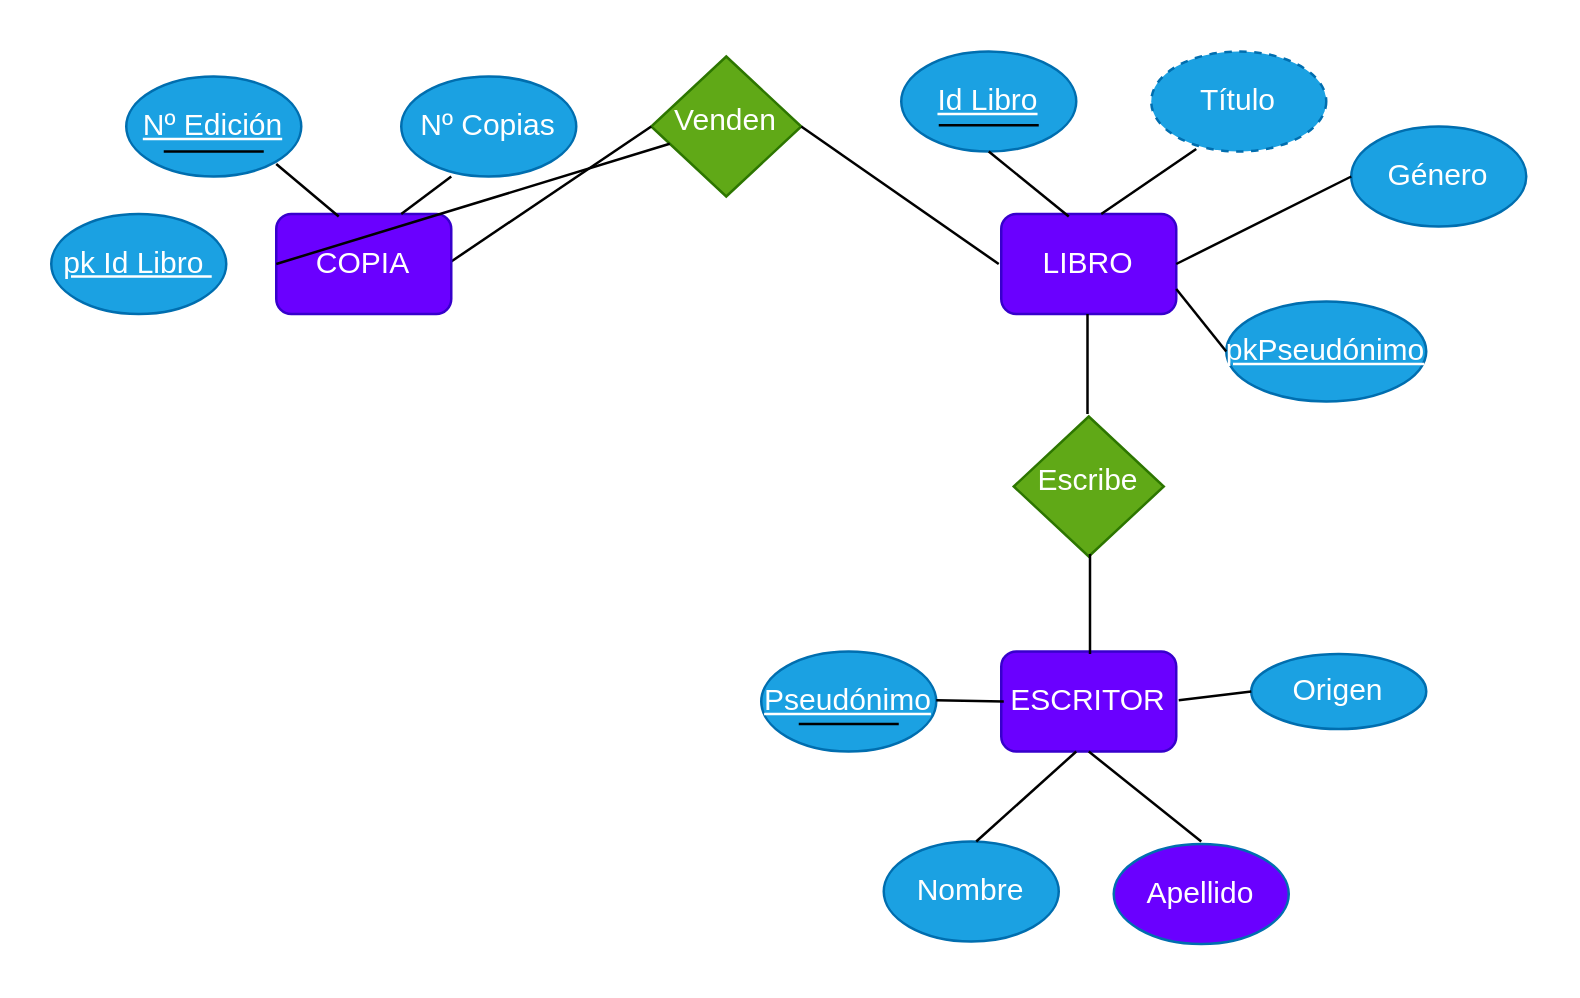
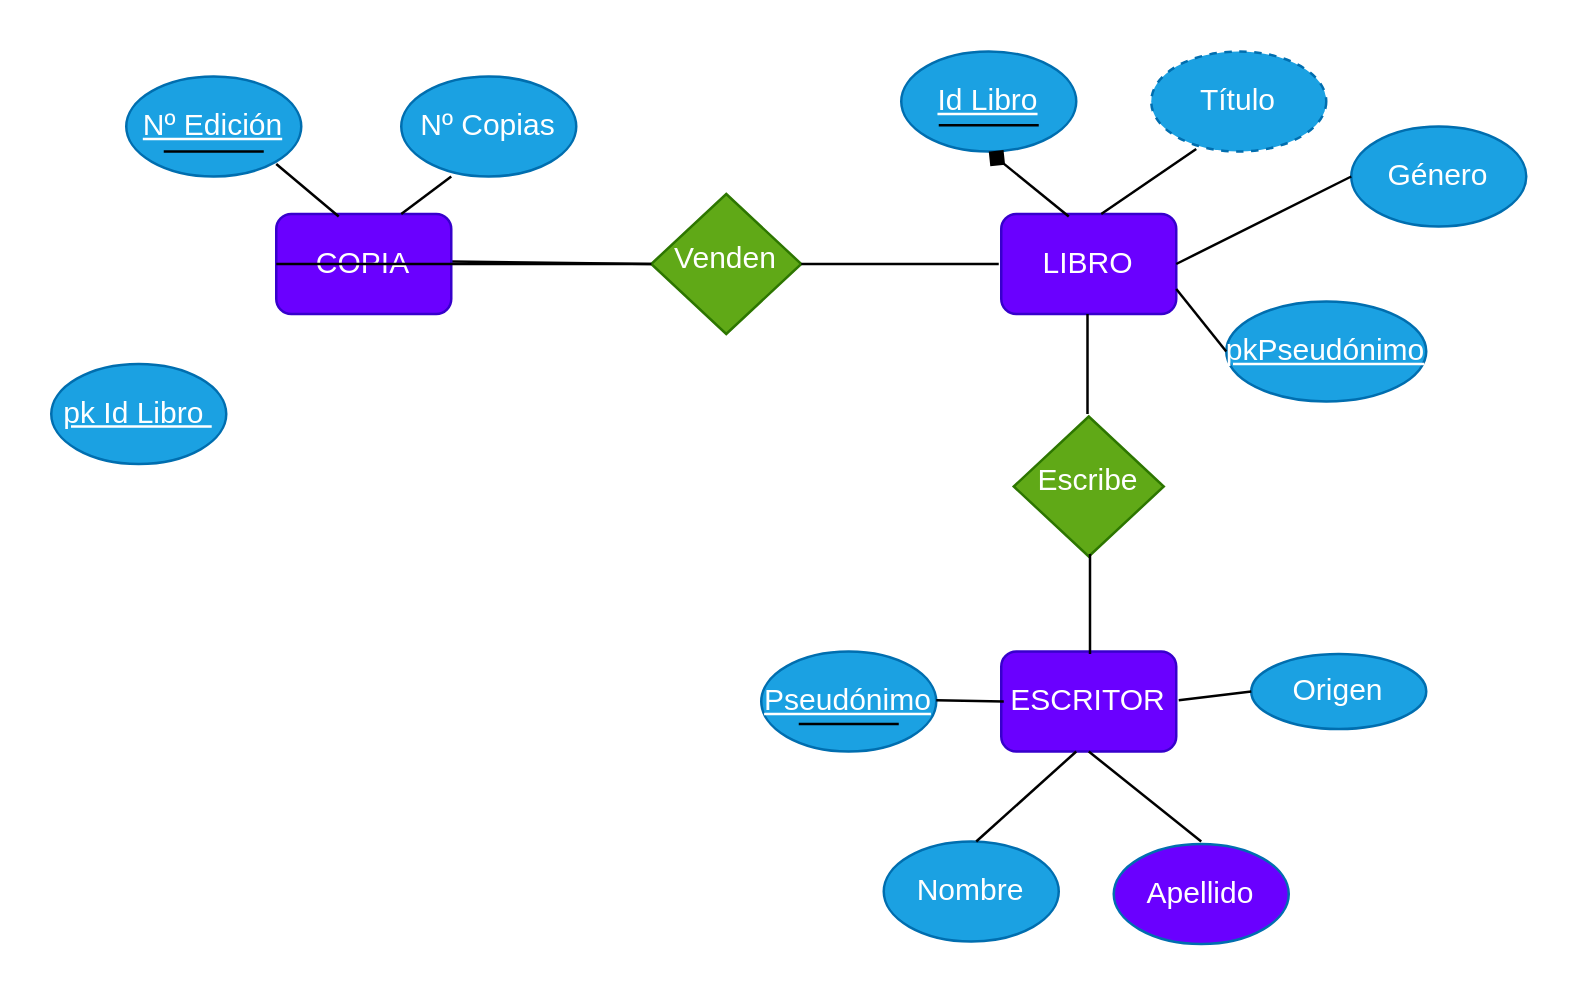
(726, 126) -> (726, 264)
(997, 158) -> (1004, 164)
(139, 264) -> (139, 414)
